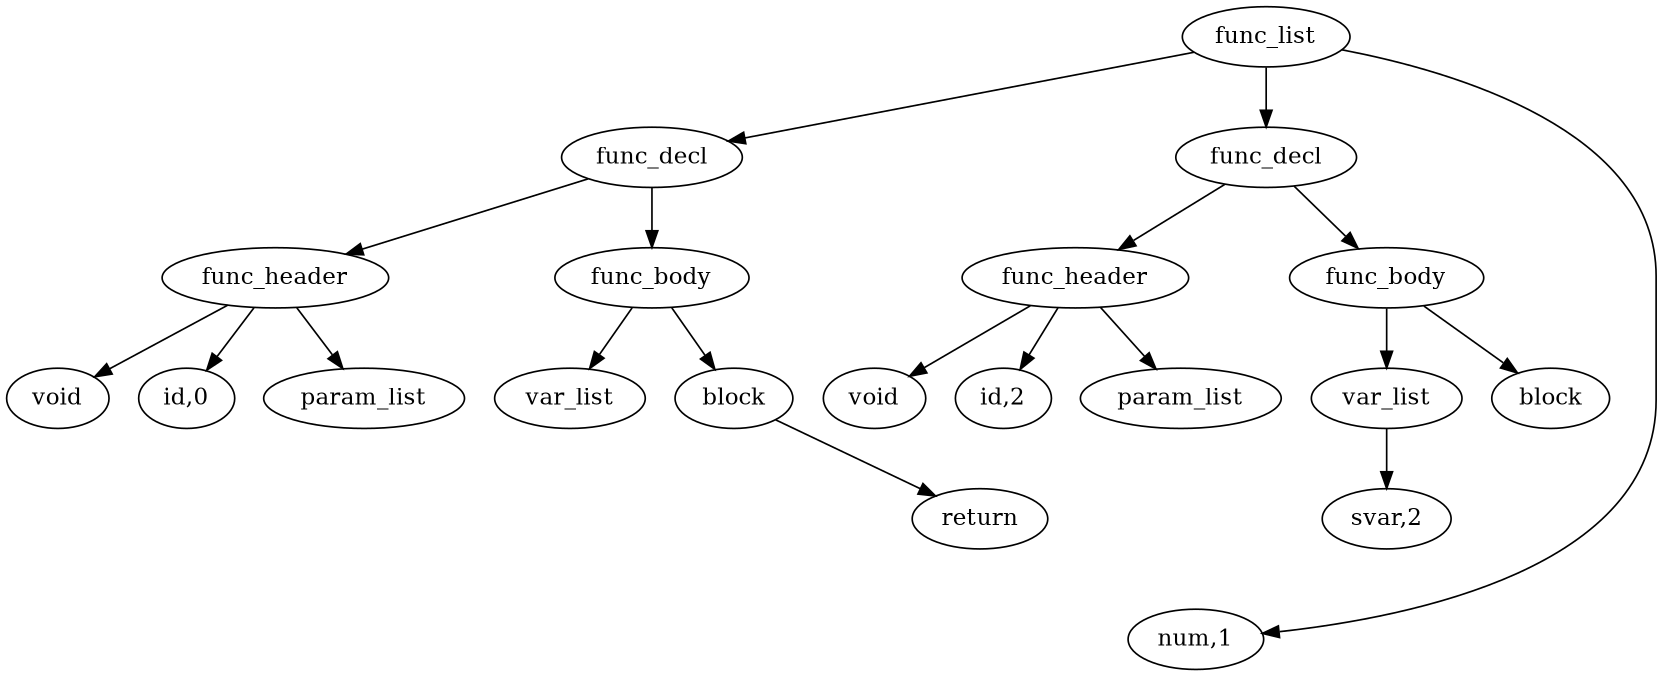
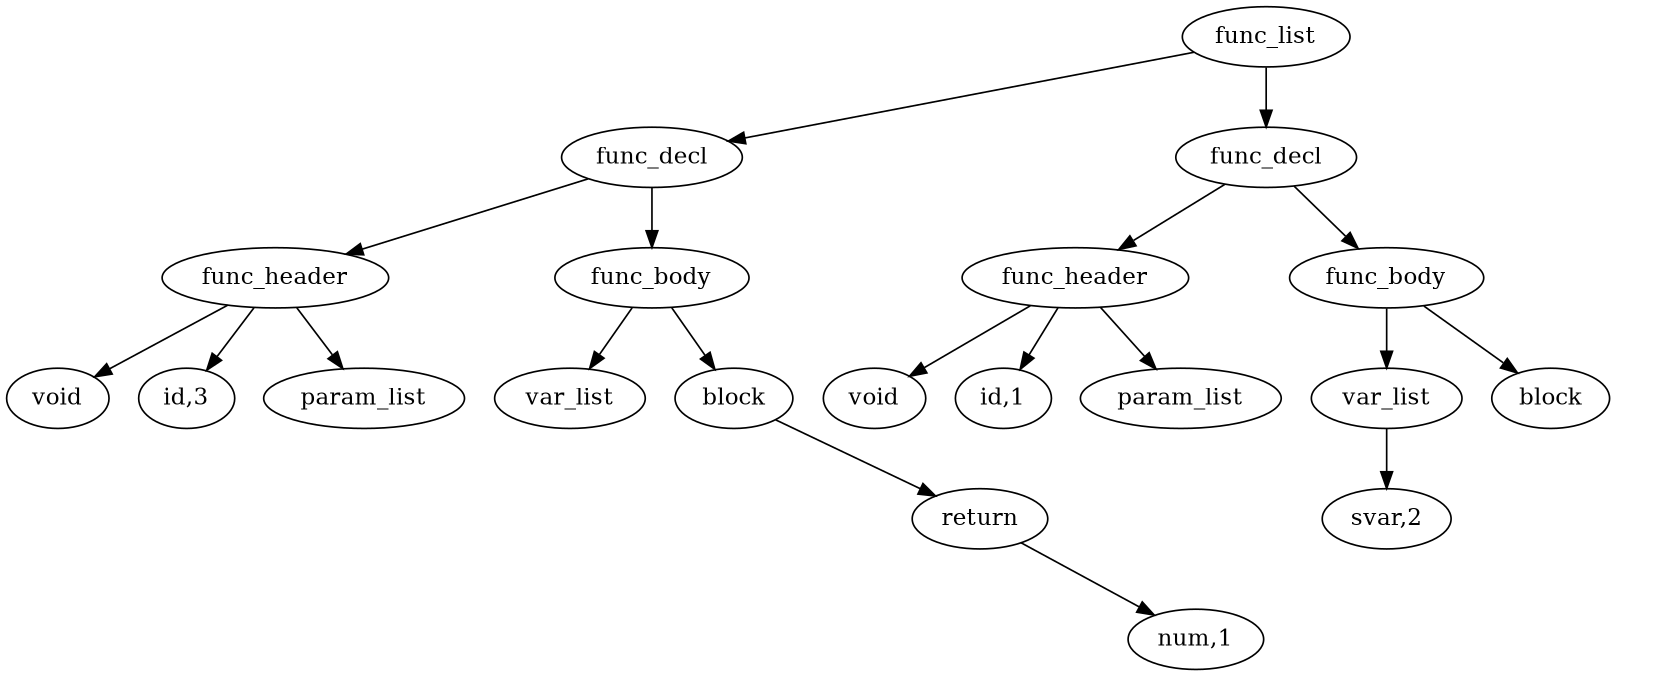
(1656, 370) -> (1080, 575)
(187, 398) -> (187, 398)
(1003, 398) -> (1003, 398)
